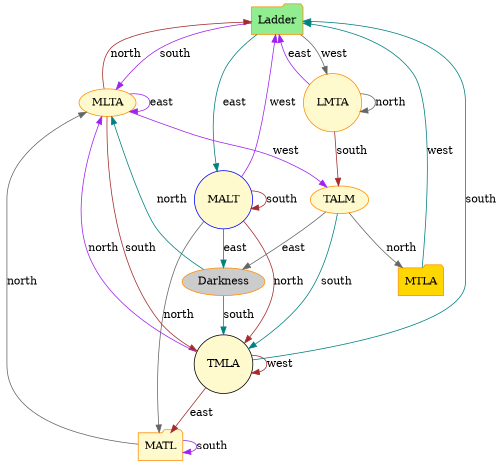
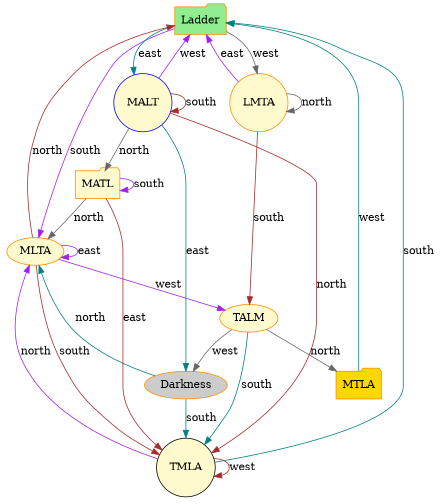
(294, 248) -> (225, 352)
(191, 407) -> (123, 325)
